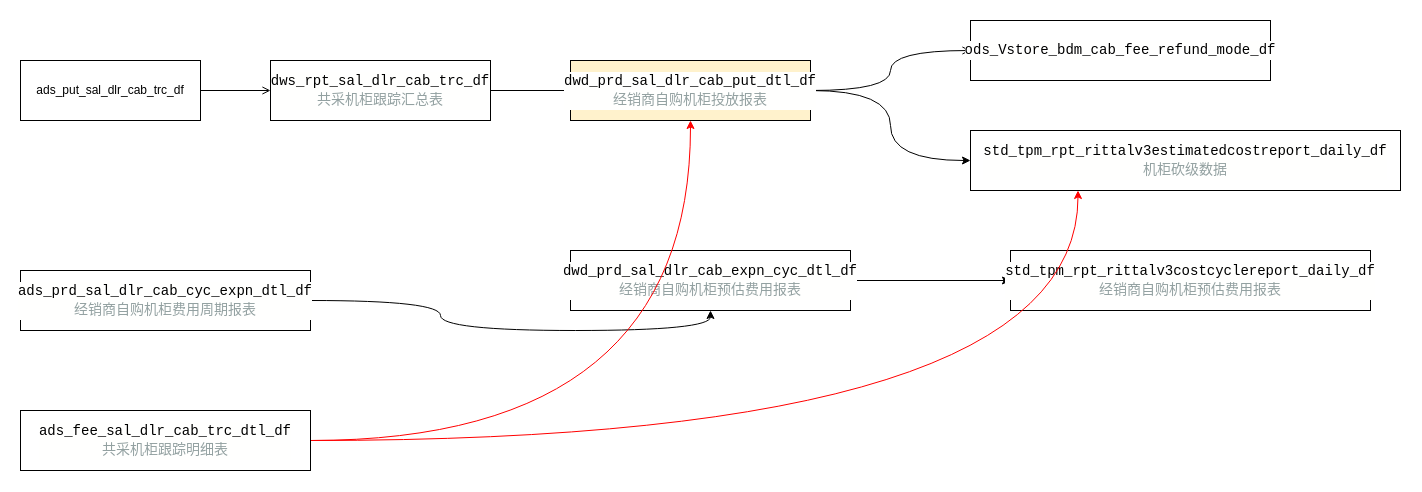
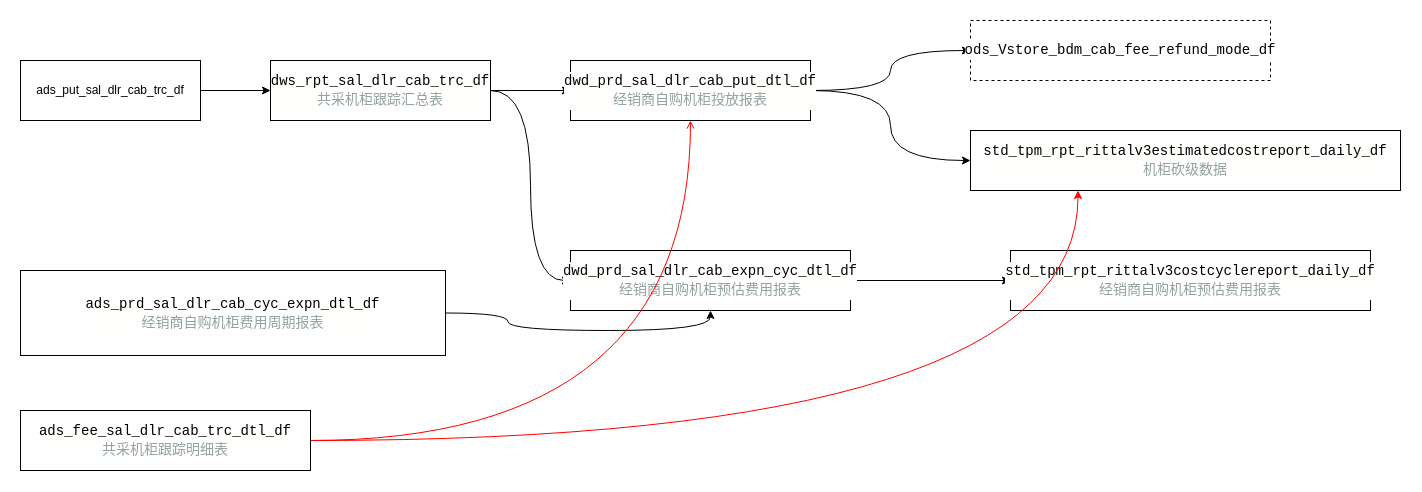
(963, 51) -> (962, 51)
(1121, 51) -> (1121, 51)
(264, 91) -> (262, 91)
(563, 91) -> (562, 91)
(691, 91) -> (691, 91)
(690, 128) -> (690, 126)
none -> (531, 187)
(166, 301) -> (233, 313)
